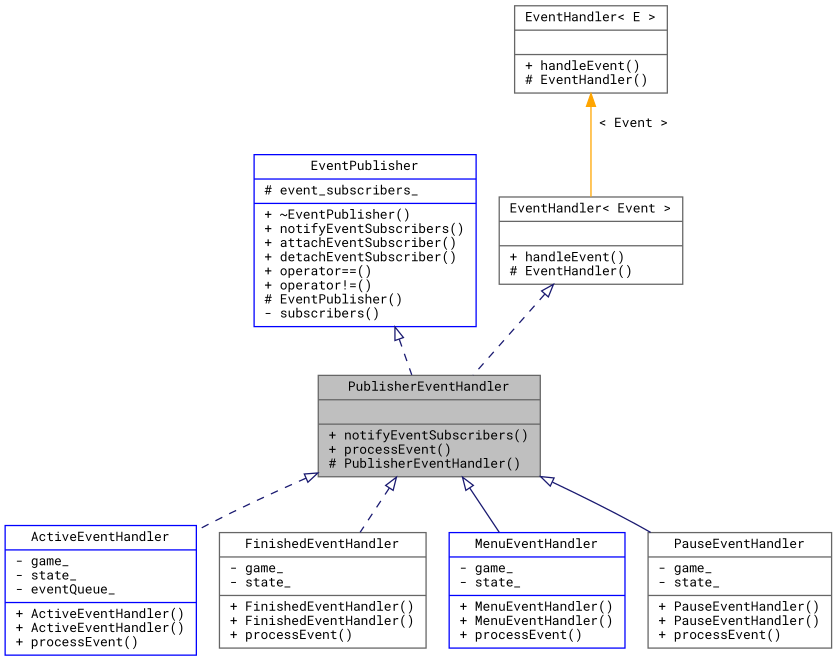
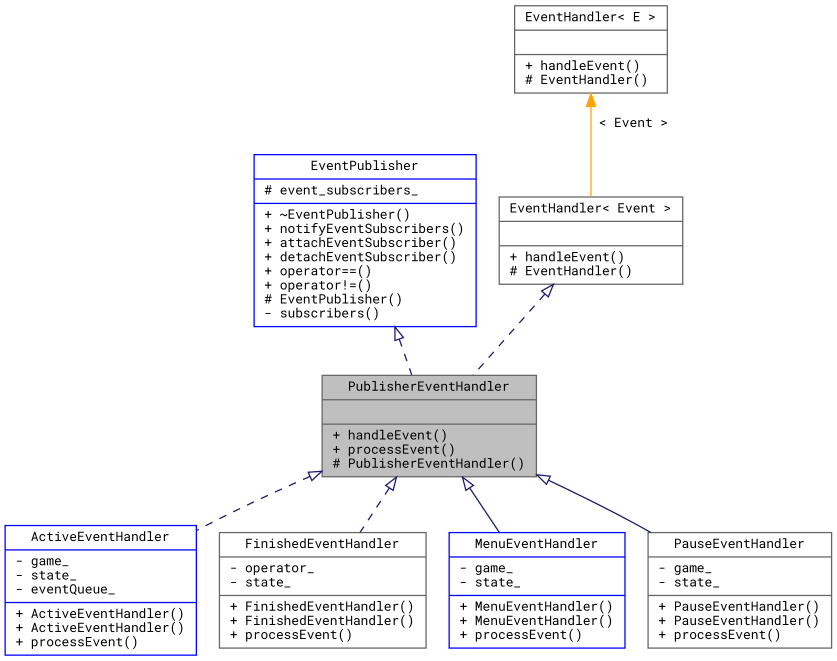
(429, 436) -> (391, 436)
(257, 569) -> (273, 569)
